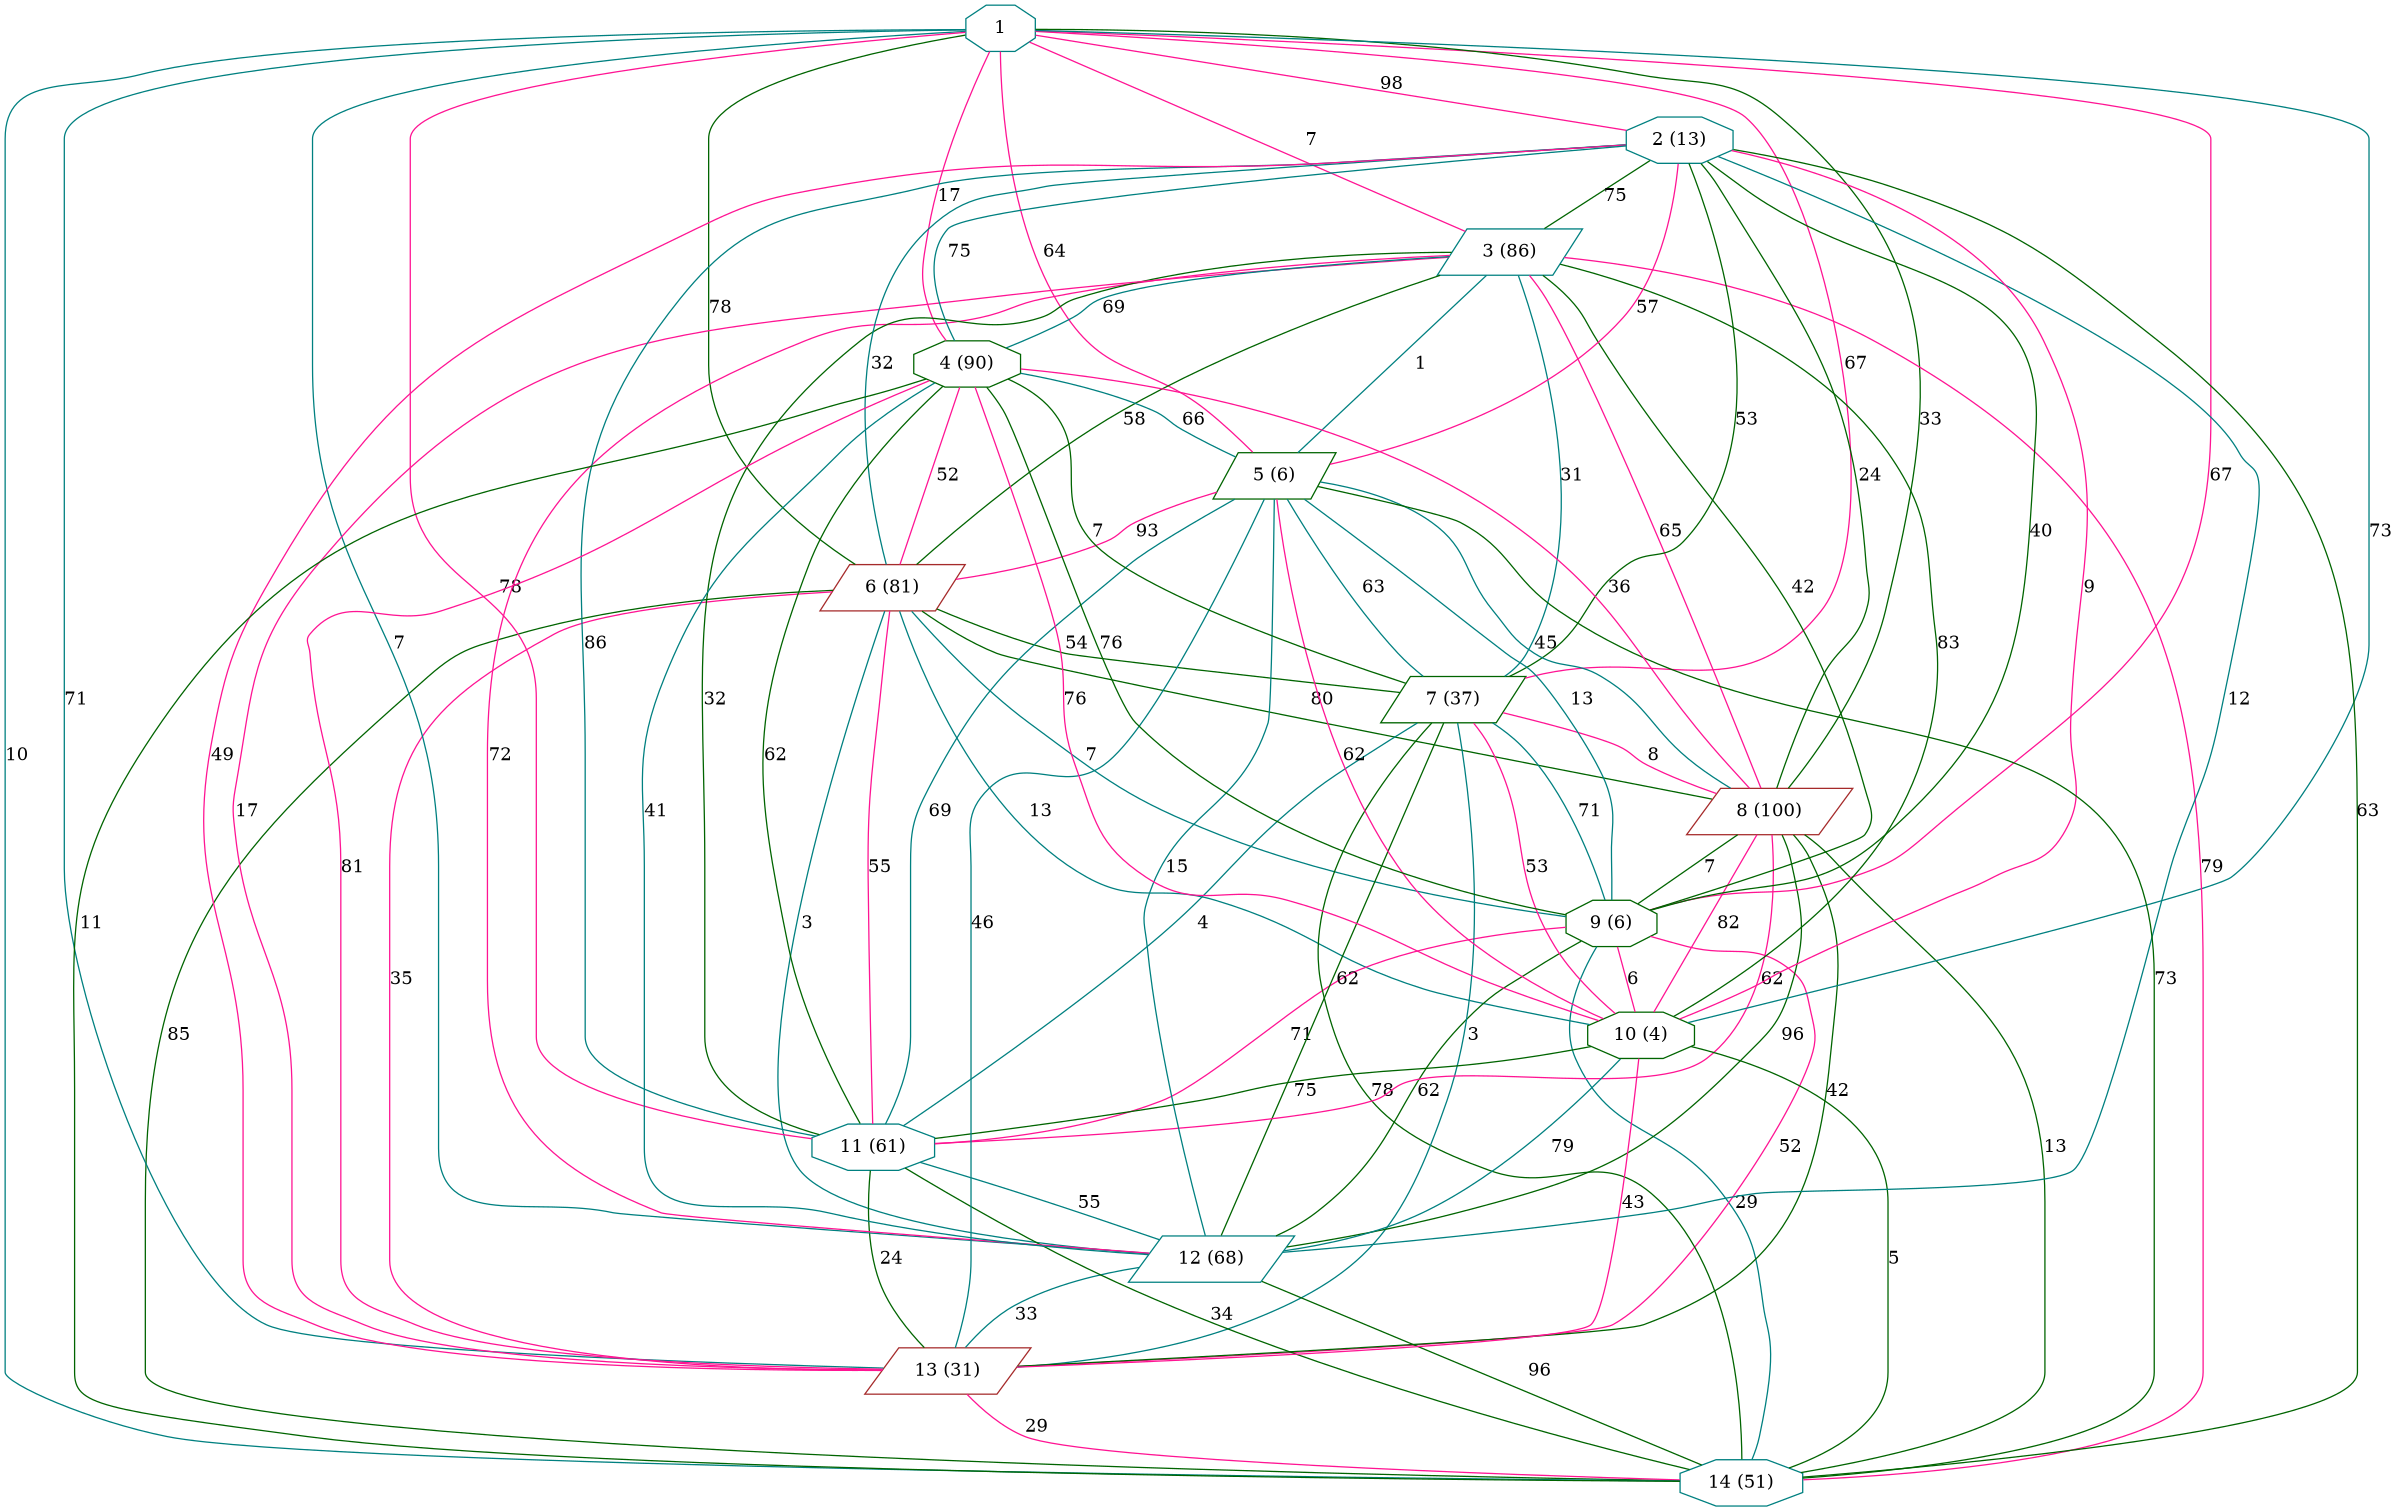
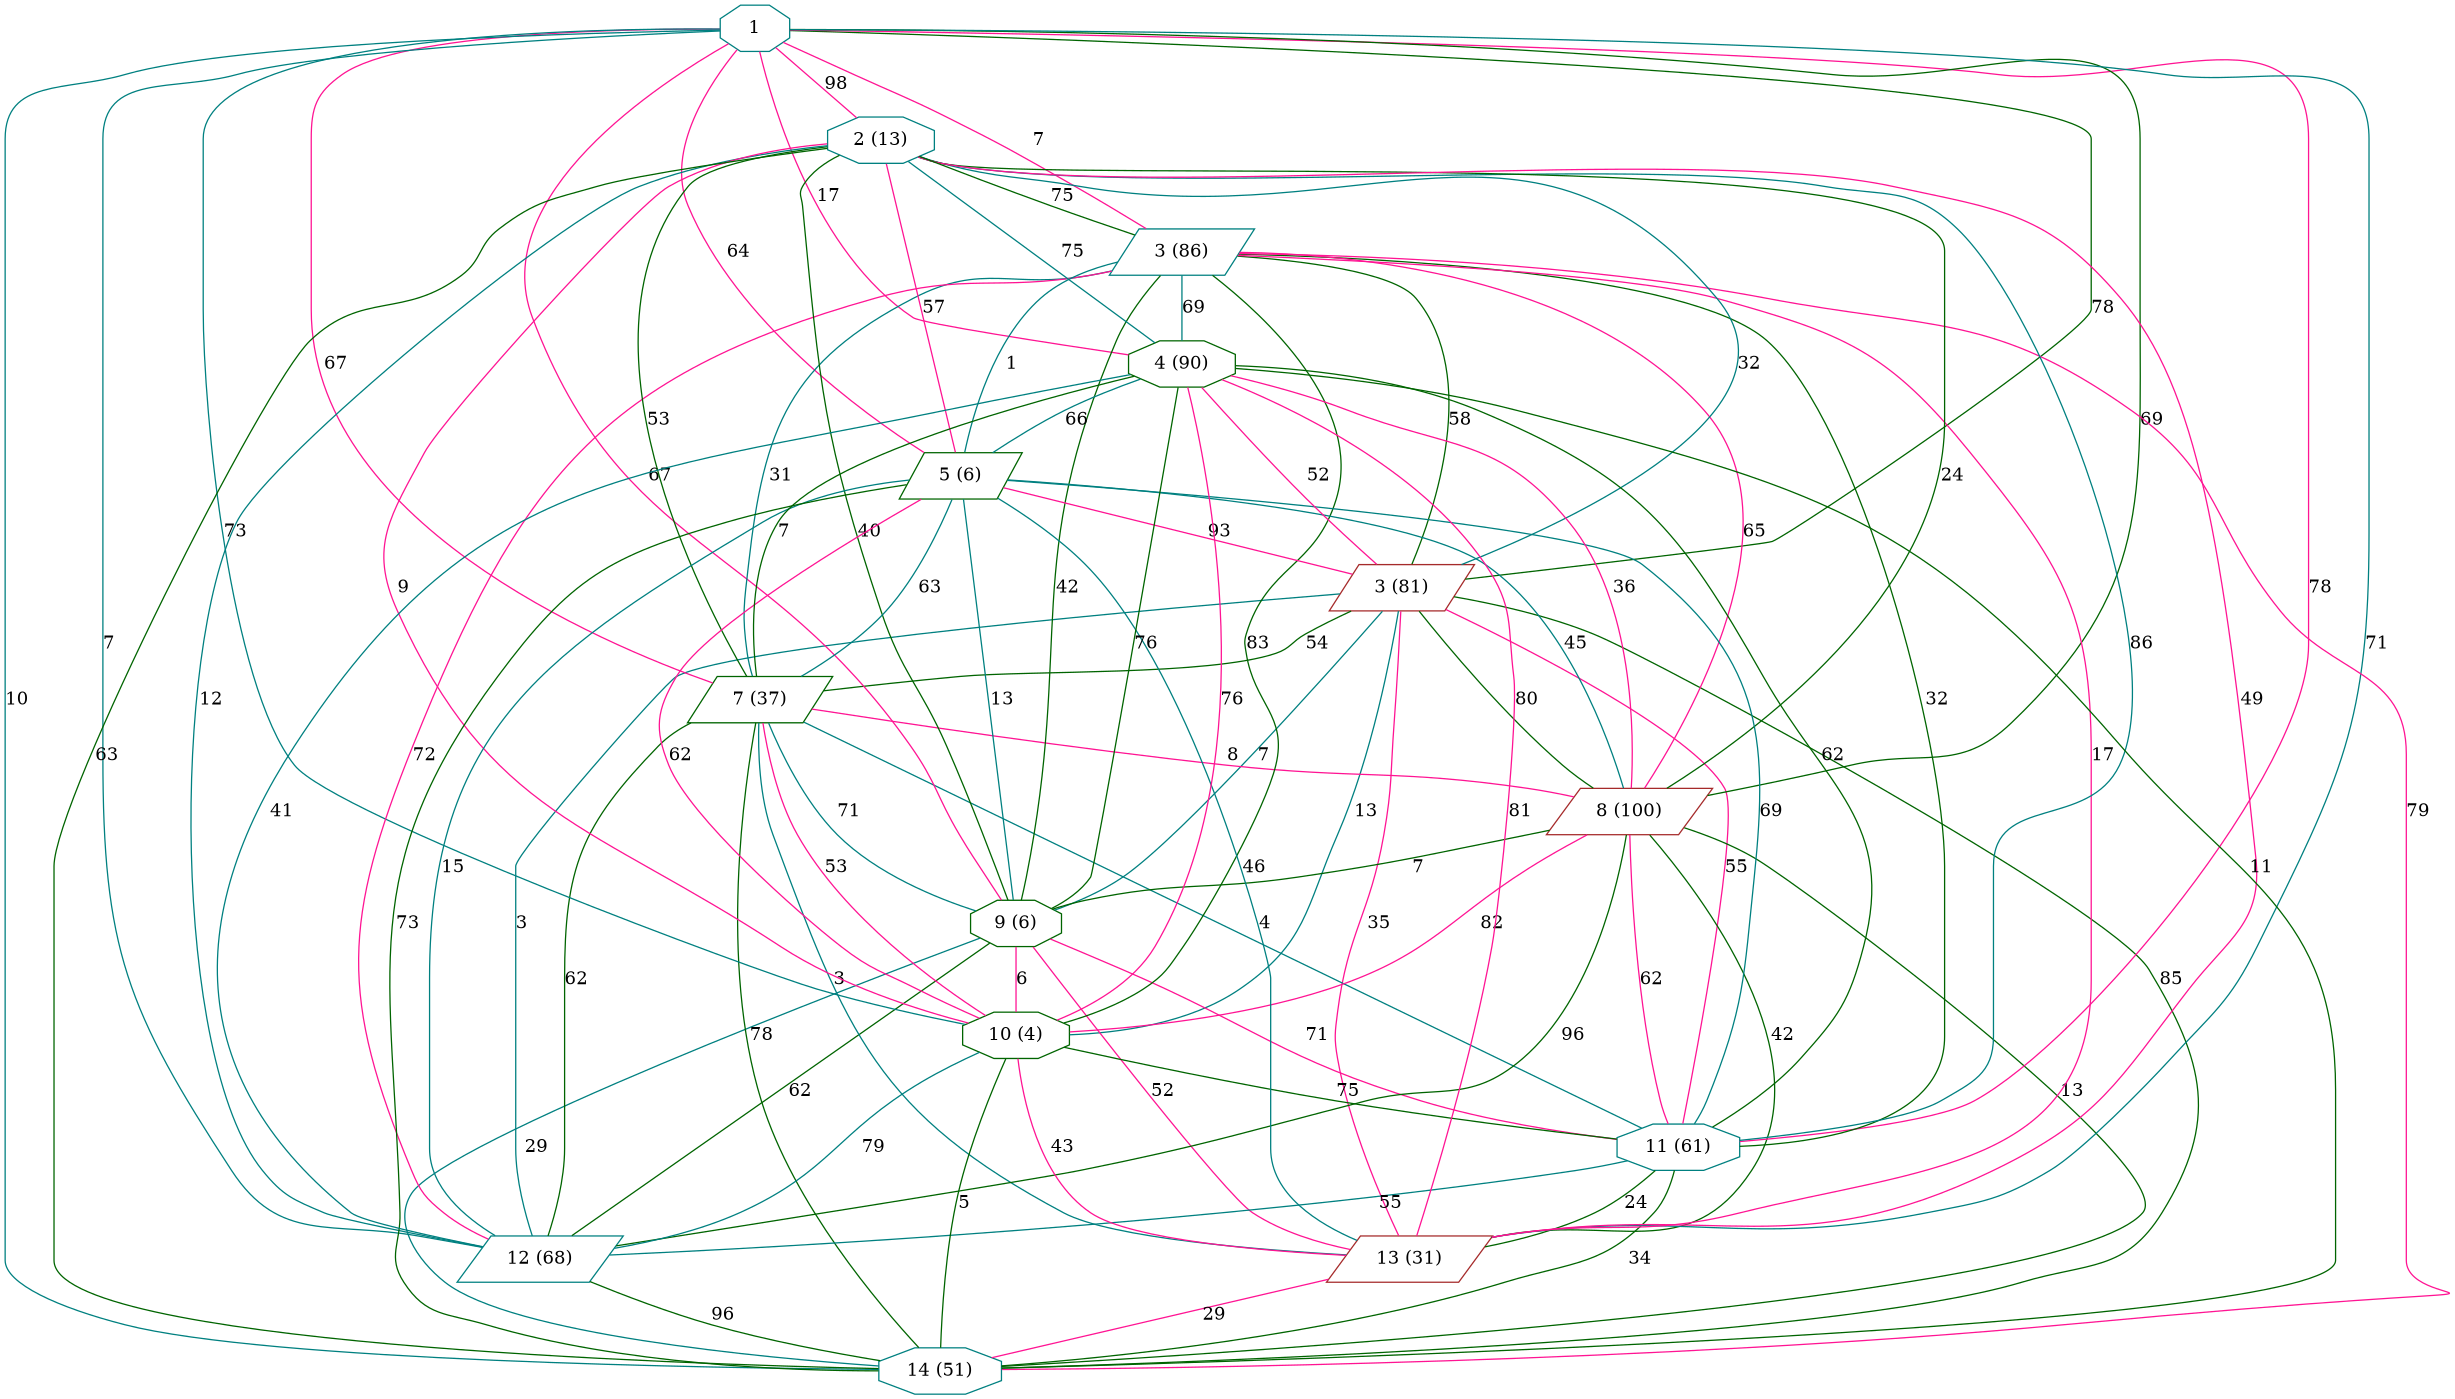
(1931, 420) -> (2152, 420)
(893, 588) -> (1402, 588)
(1044, 1292) -> none
